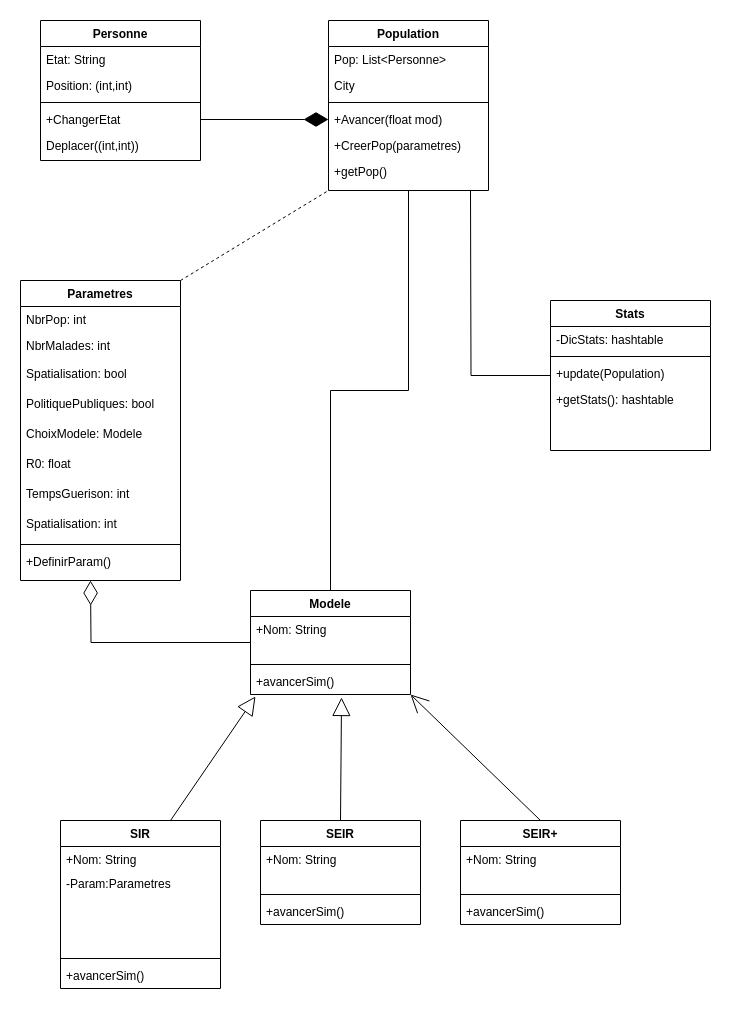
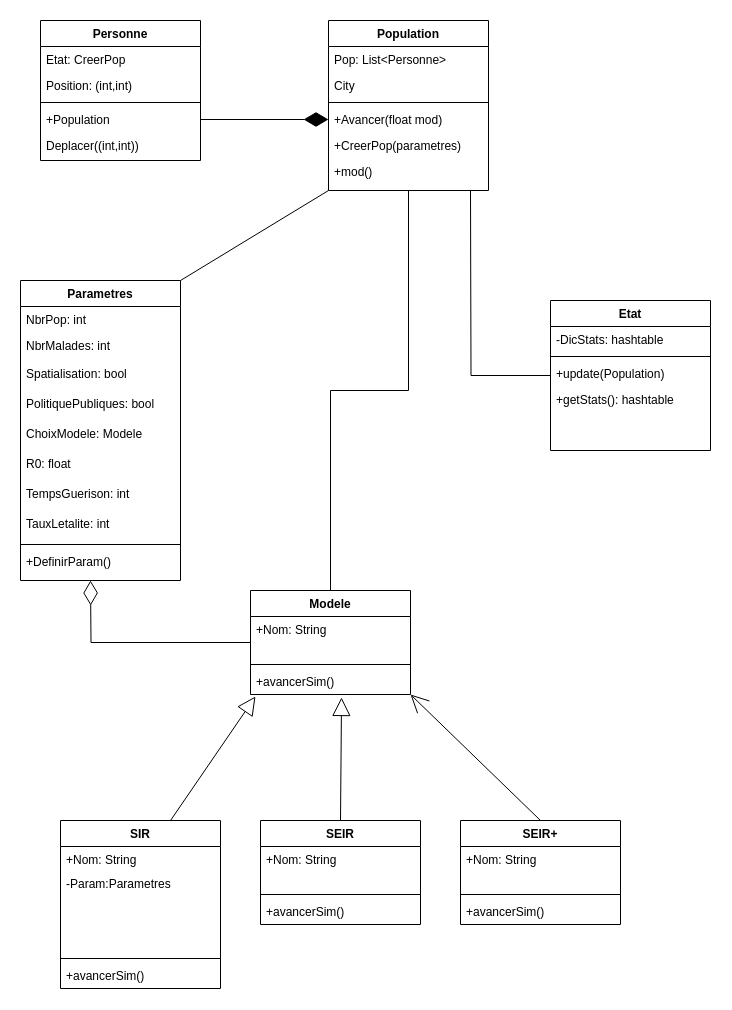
(82, 60) -> (90, 60)
(86, 120) -> (80, 120)
(364, 172) -> (354, 172)
(254, 236) -> (254, 236)
(630, 314) -> (630, 314)
(79, 524) -> (75, 524)
